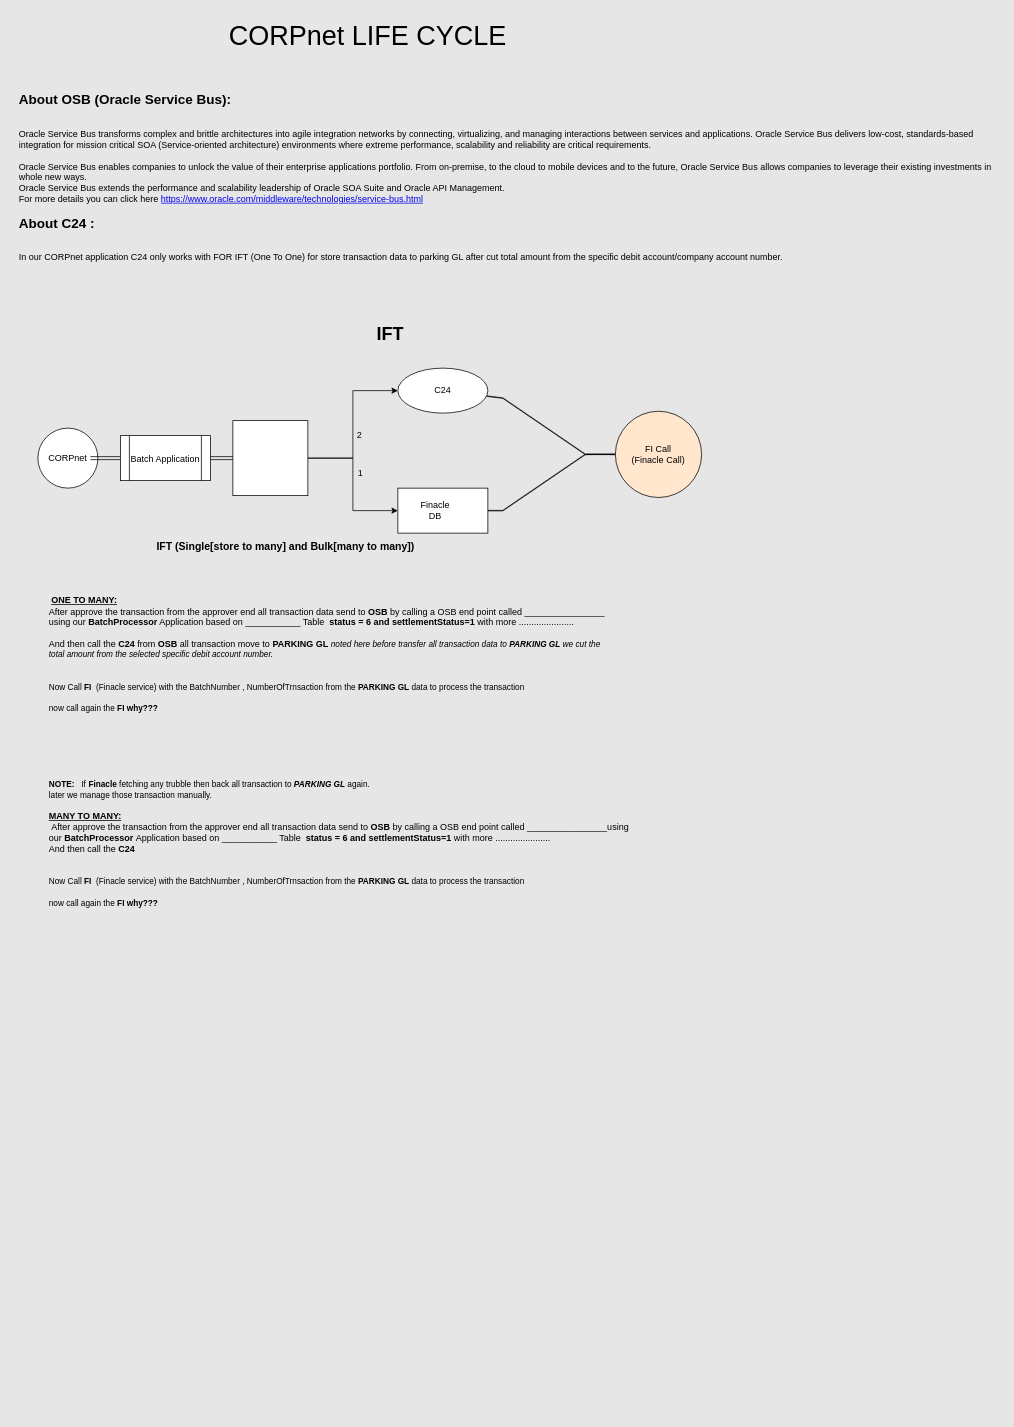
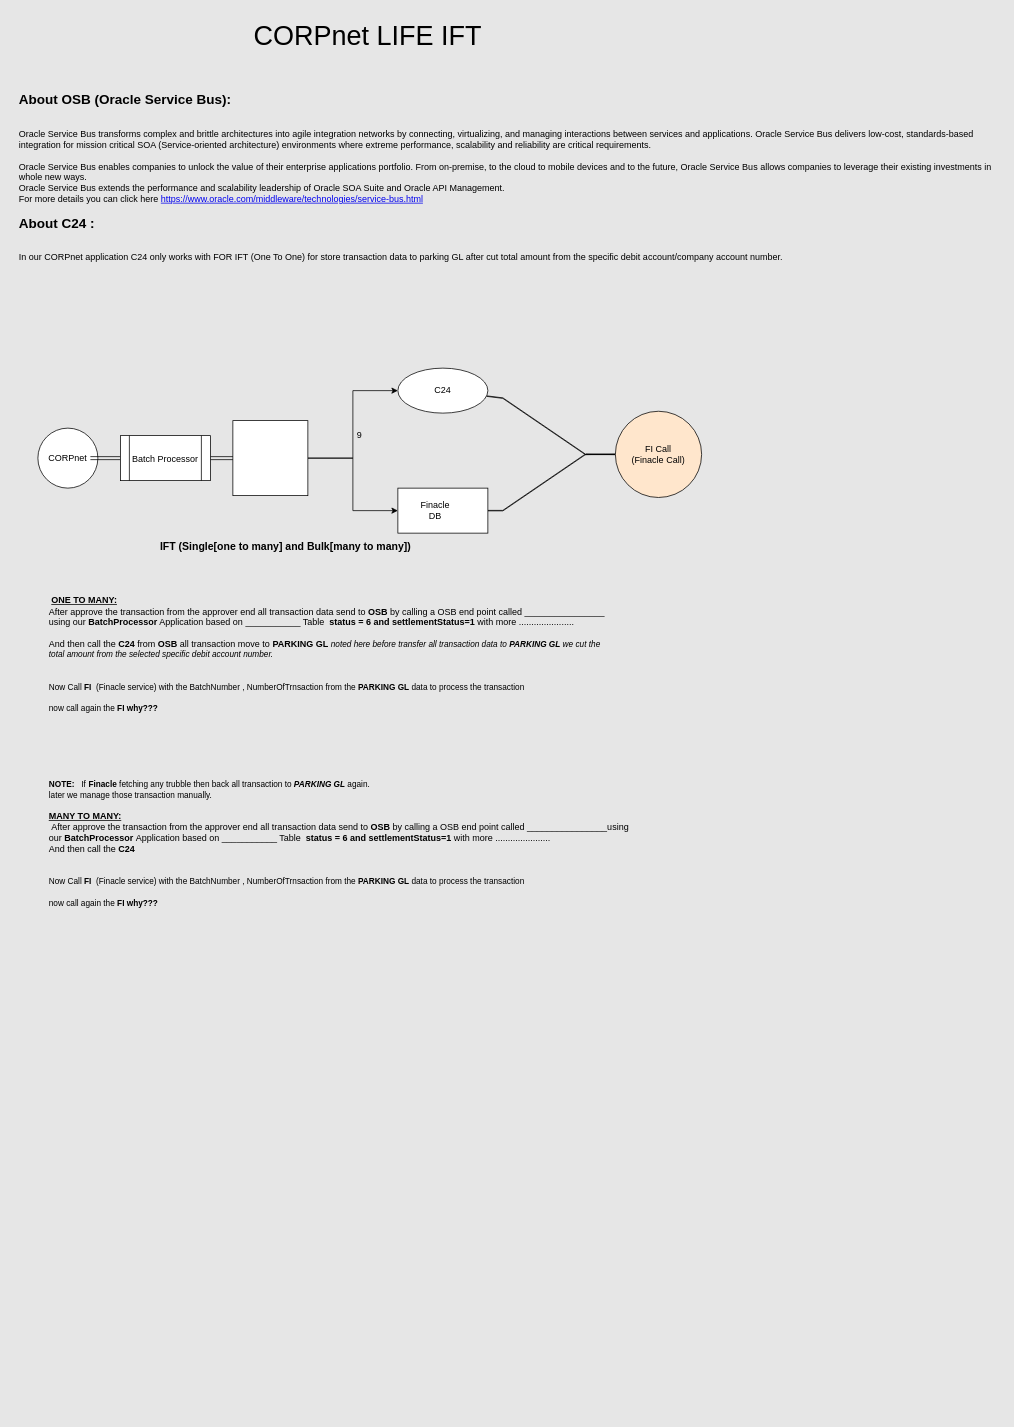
(368, 13) -> (368, 13)
(390, 334) -> none
(350, 435) -> (350, 435)
(165, 458) -> (165, 458)
(360, 473) -> none
(286, 540) -> (286, 540)
